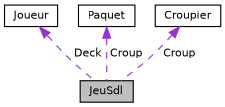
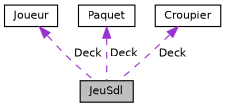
(125, 54) -> (123, 54)
(178, 54) -> (171, 54)
